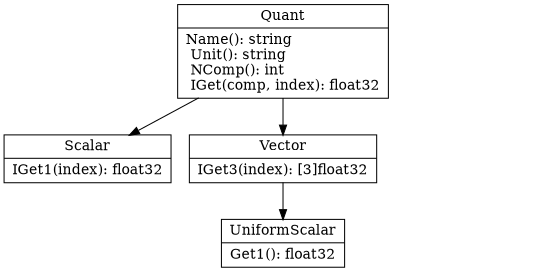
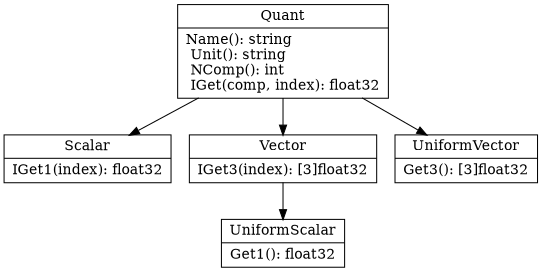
none -> (466, 159)
